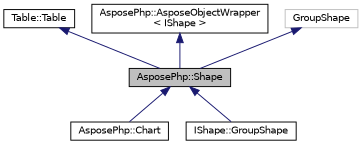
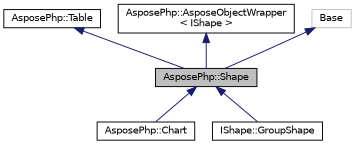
(39, 19) -> (52, 19)
(322, 19) -> (332, 19)
